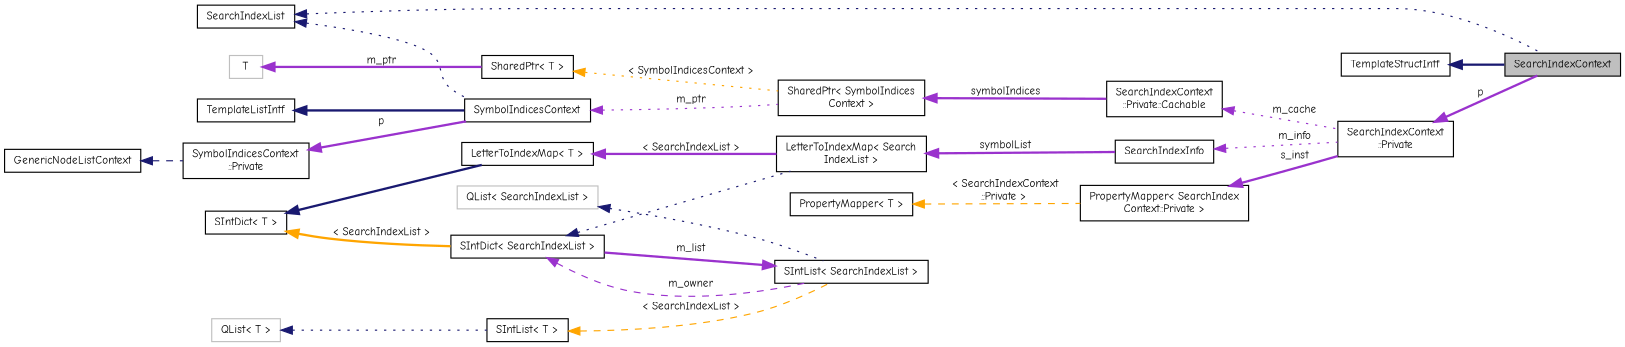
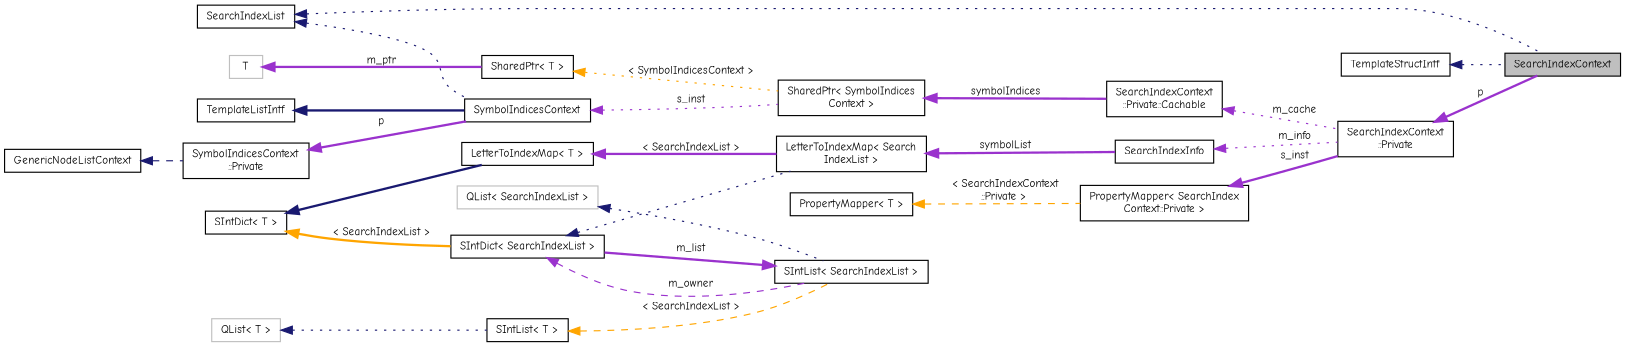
(1483, 65) -> (1483, 65)
(690, 100) -> (690, 100)
